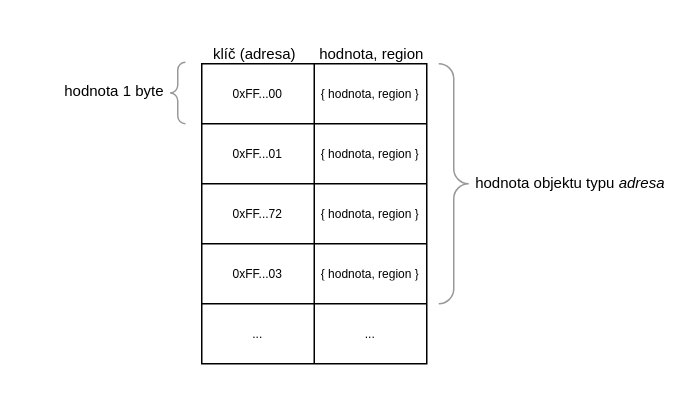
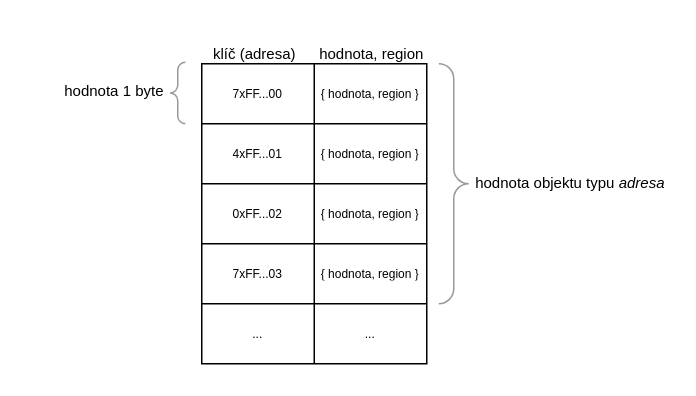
(258, 94) -> (258, 94)
(258, 154) -> (258, 154)
(258, 214) -> (258, 214)
(258, 274) -> (258, 274)
